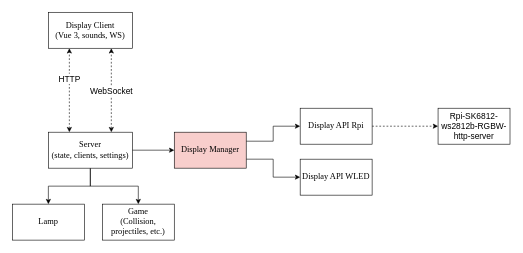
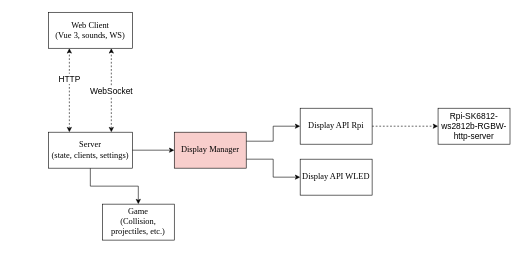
(90, 30) -> (90, 30)
(48, 192) -> none
(48, 222) -> none
